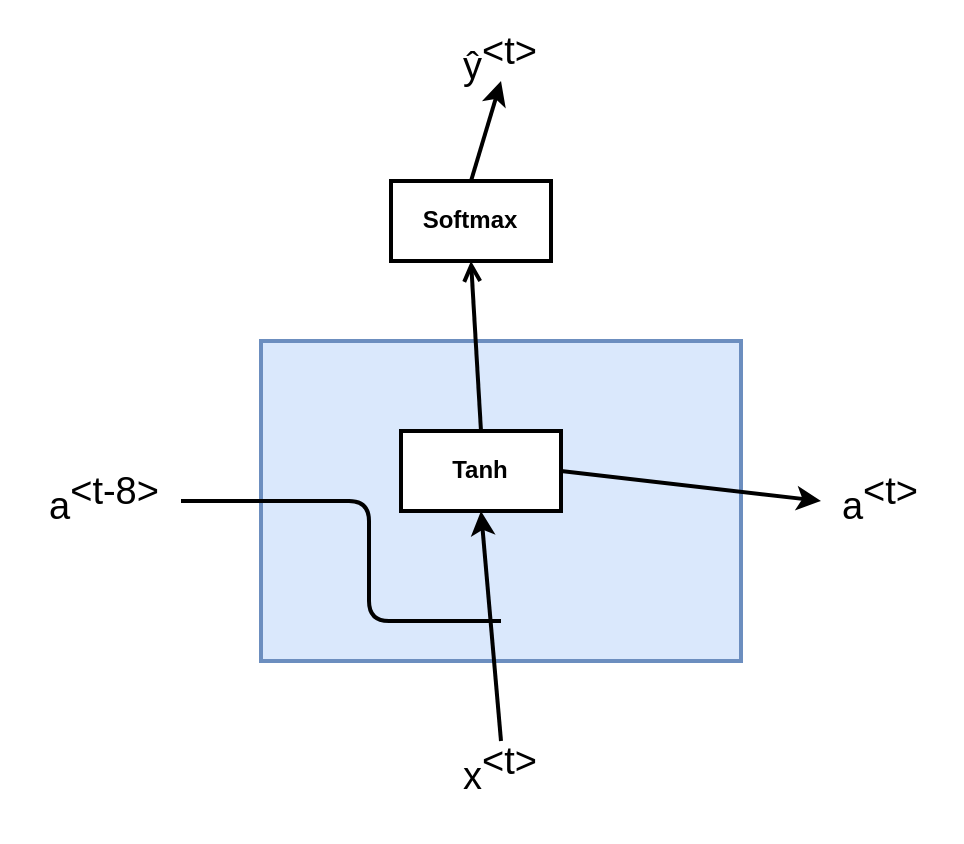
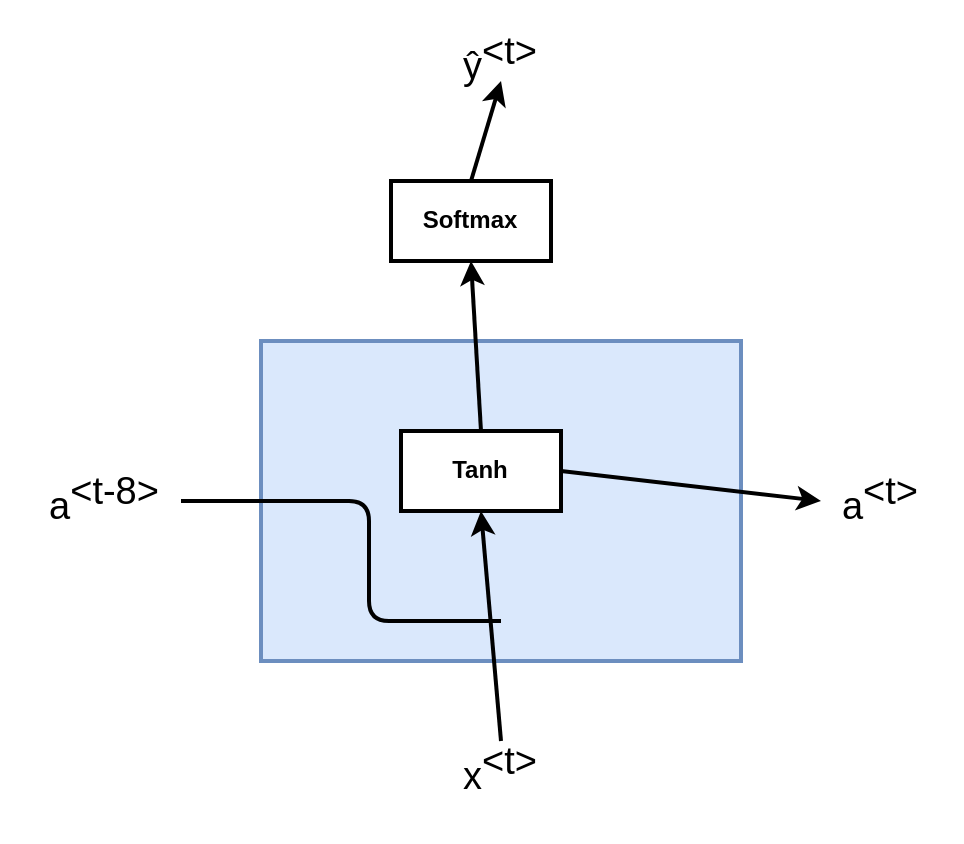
(472, 278) -> (472, 280)
